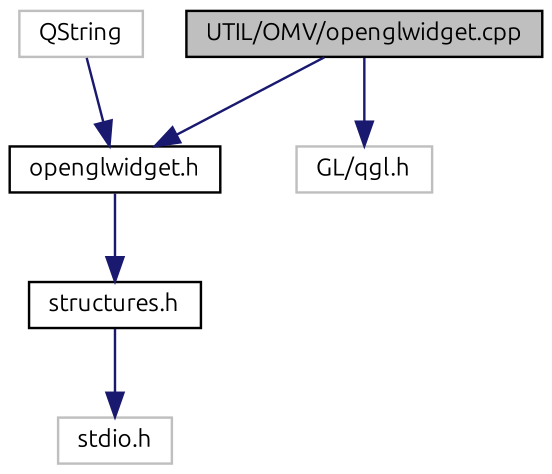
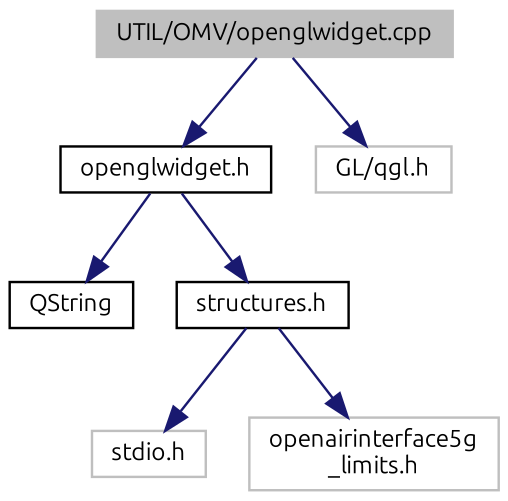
(81, 34) -> (71, 305)
(364, 34) -> (275, 34)
(95, 90) -> (126, 228)
none -> (374, 454)
